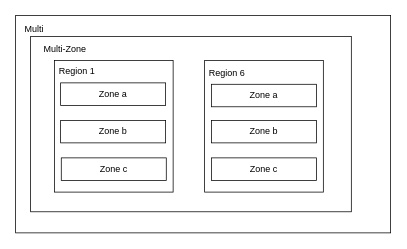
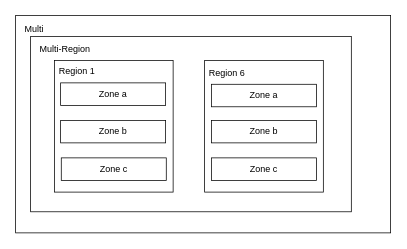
(65, 49) -> (65, 49)
